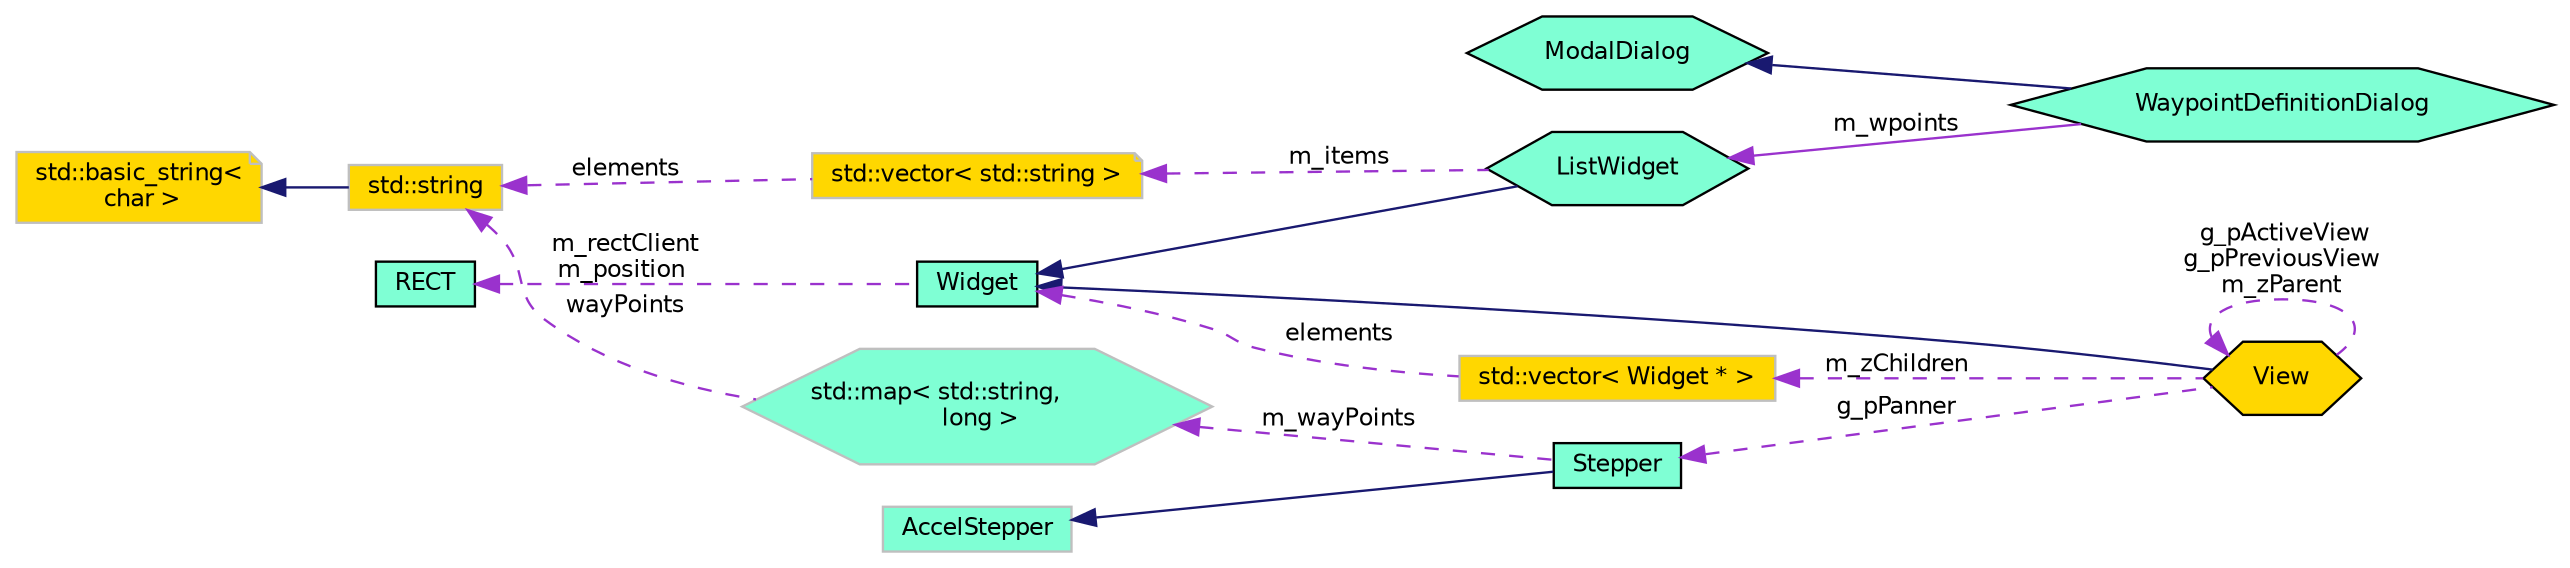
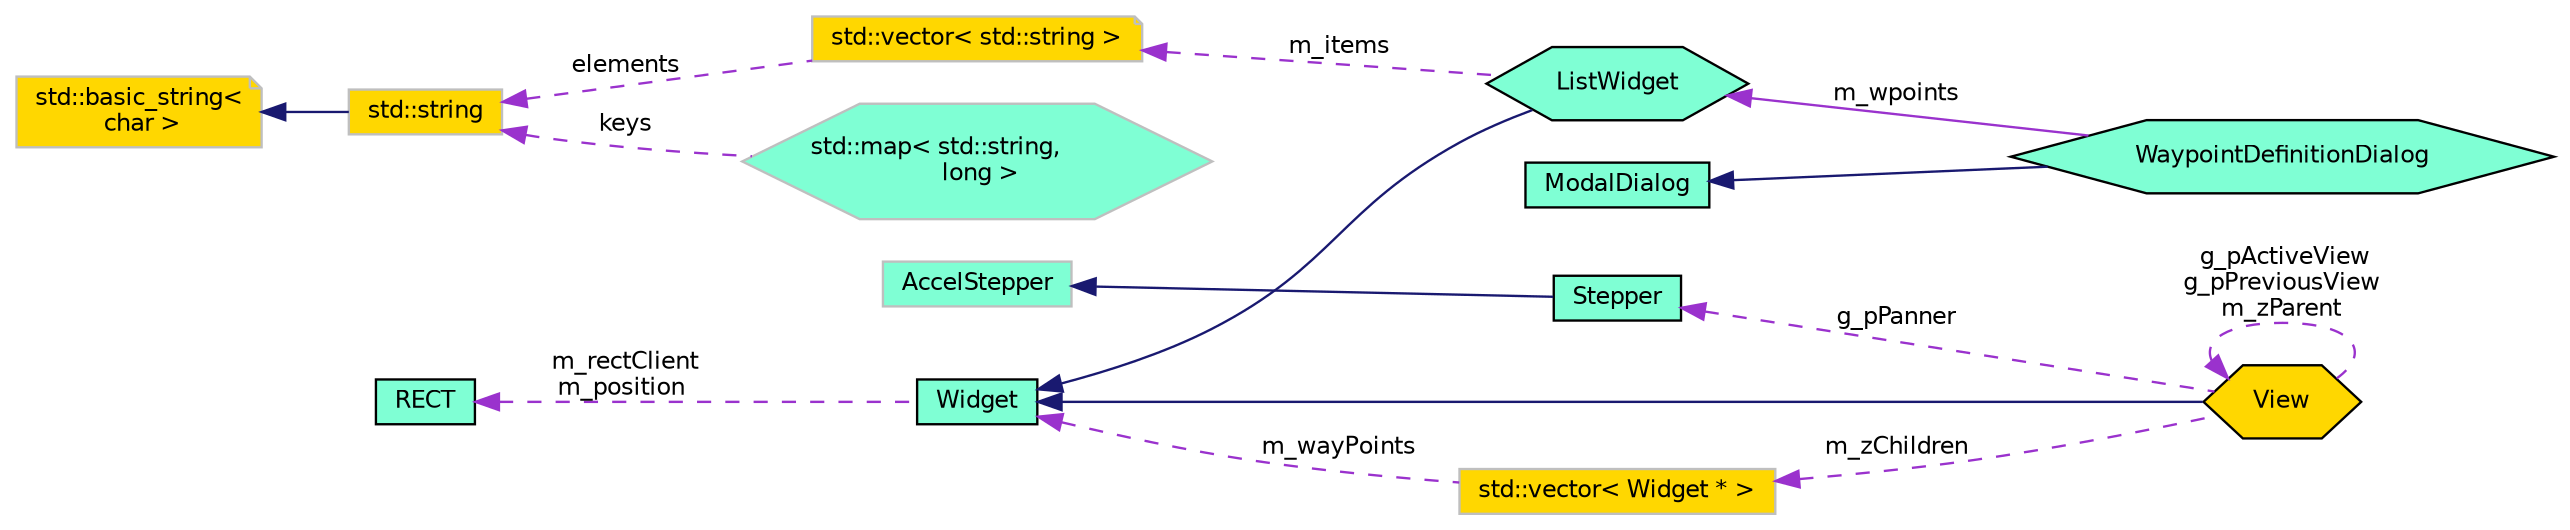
(1617, 53) -> (1617, 185)
(622, 306) -> (622, 125)
(1336, 335) -> (1336, 448)
(1376, 443) -> none
